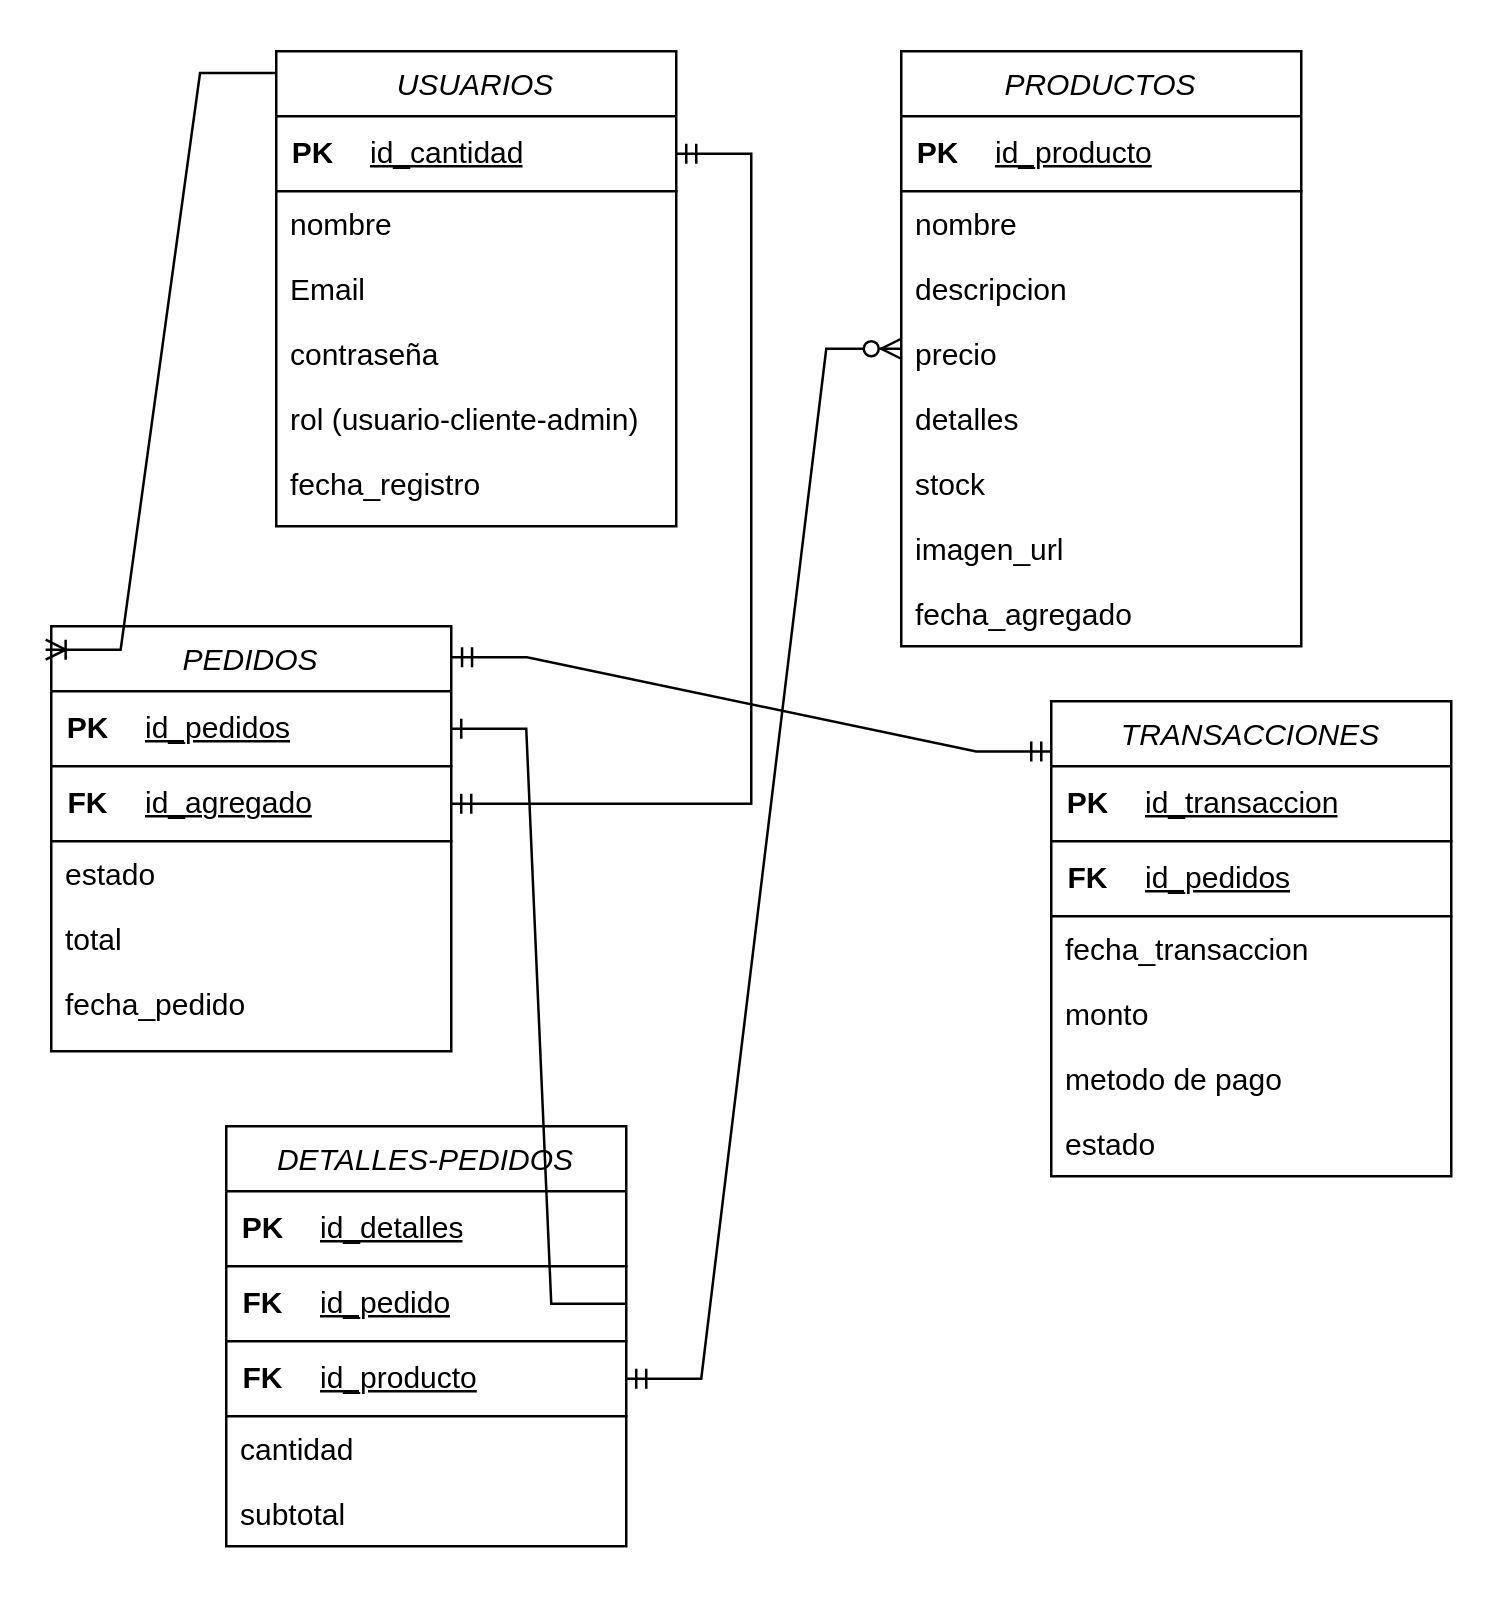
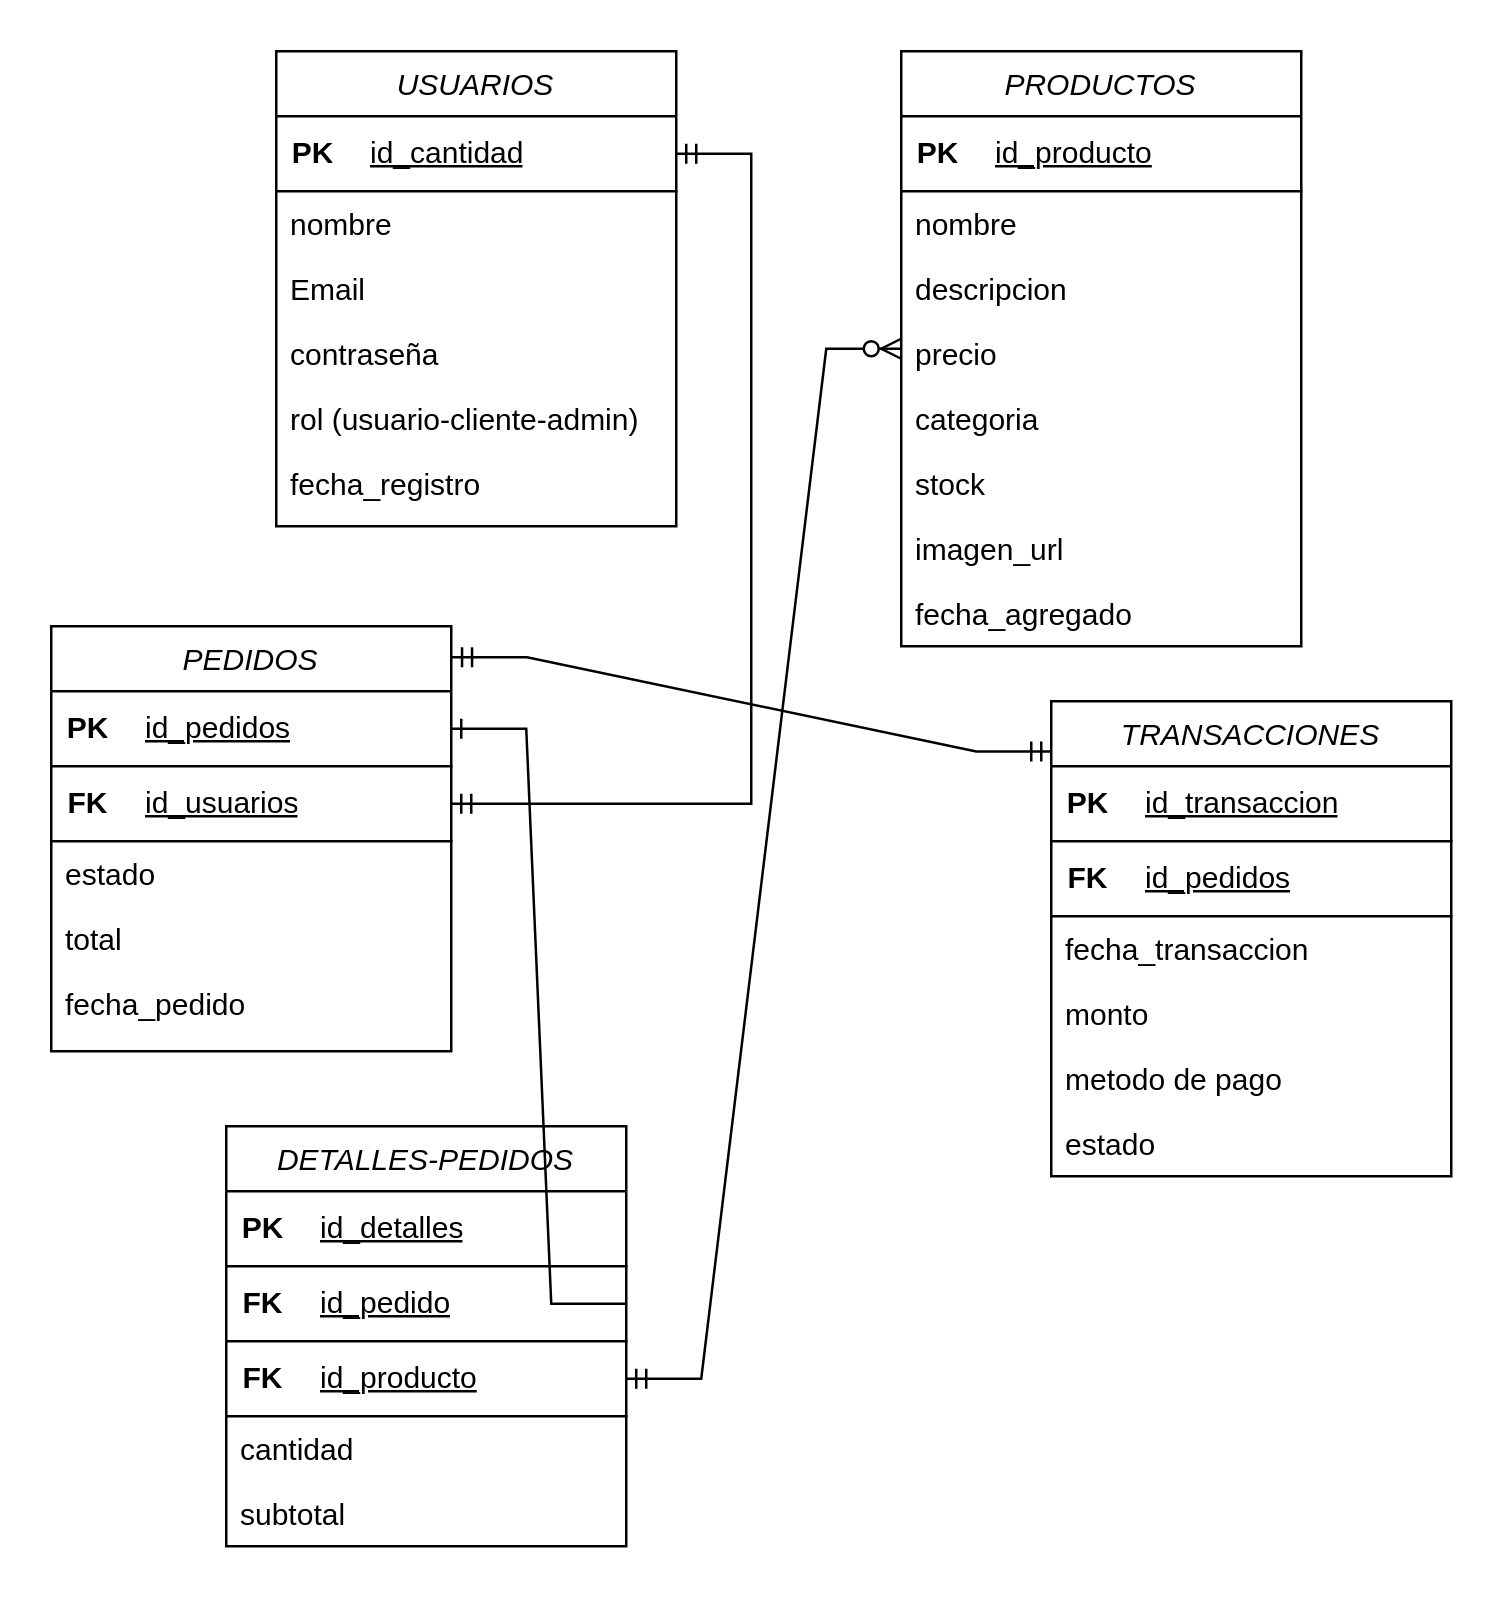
(160, 361) -> none
(974, 420) -> (987, 420)
(235, 804) -> (231, 804)
